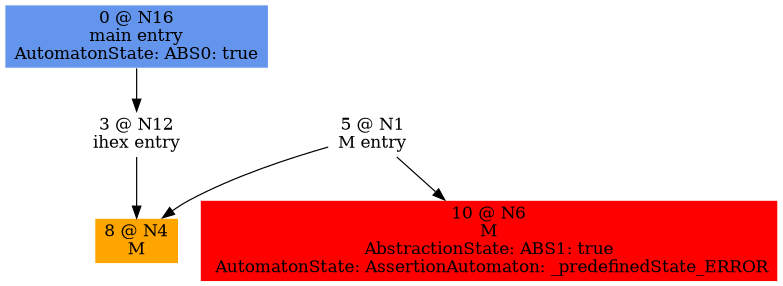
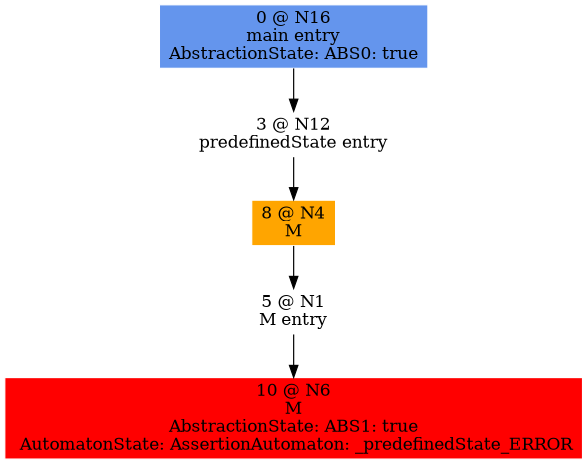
(137, 37) -> (294, 37)
(137, 134) -> (294, 134)
(248, 174) -> (294, 261)
